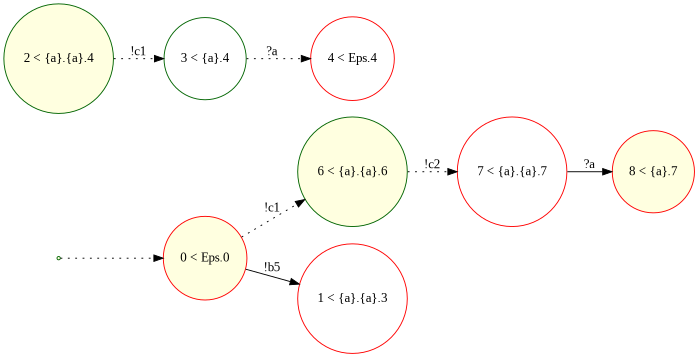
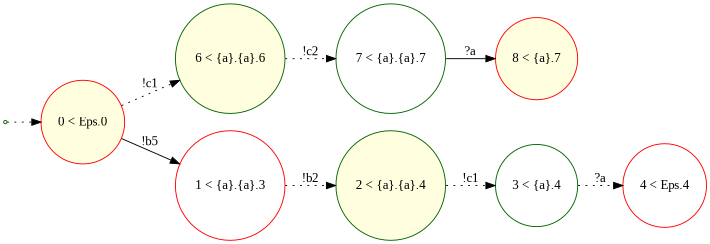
(512, 172) -> (391, 59)
none -> (306, 186)
